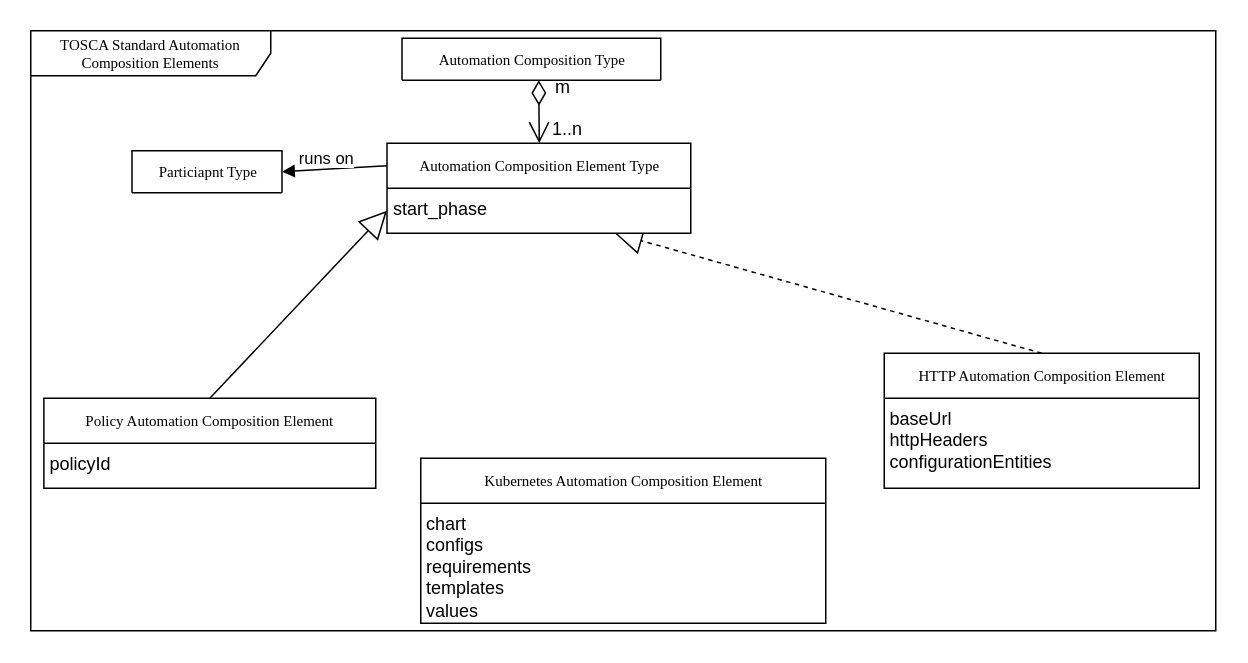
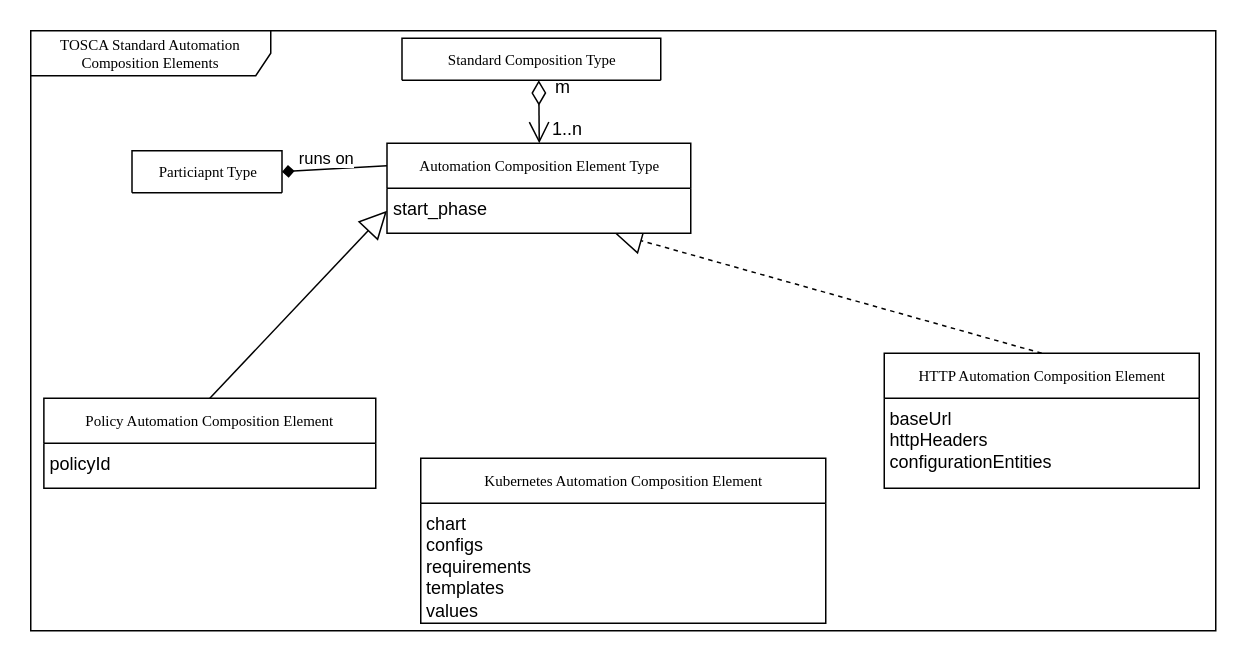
(533, 59) -> (533, 59)
(295, 171) -> (295, 171)
